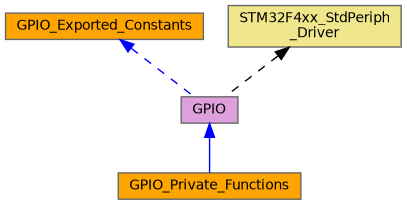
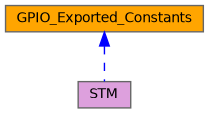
(315, 26) -> none
(210, 110) -> (104, 95)
(210, 186) -> none
